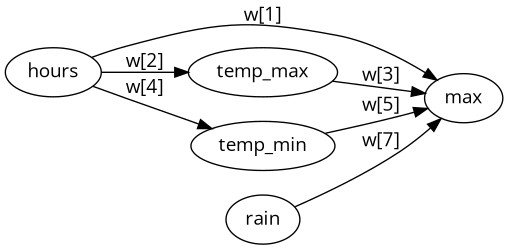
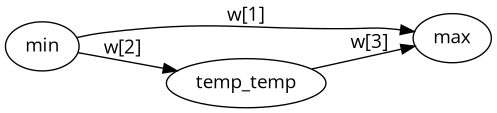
(53, 72) -> (42, 46)
(263, 72) -> (246, 83)
(263, 146) -> none
(263, 220) -> none
